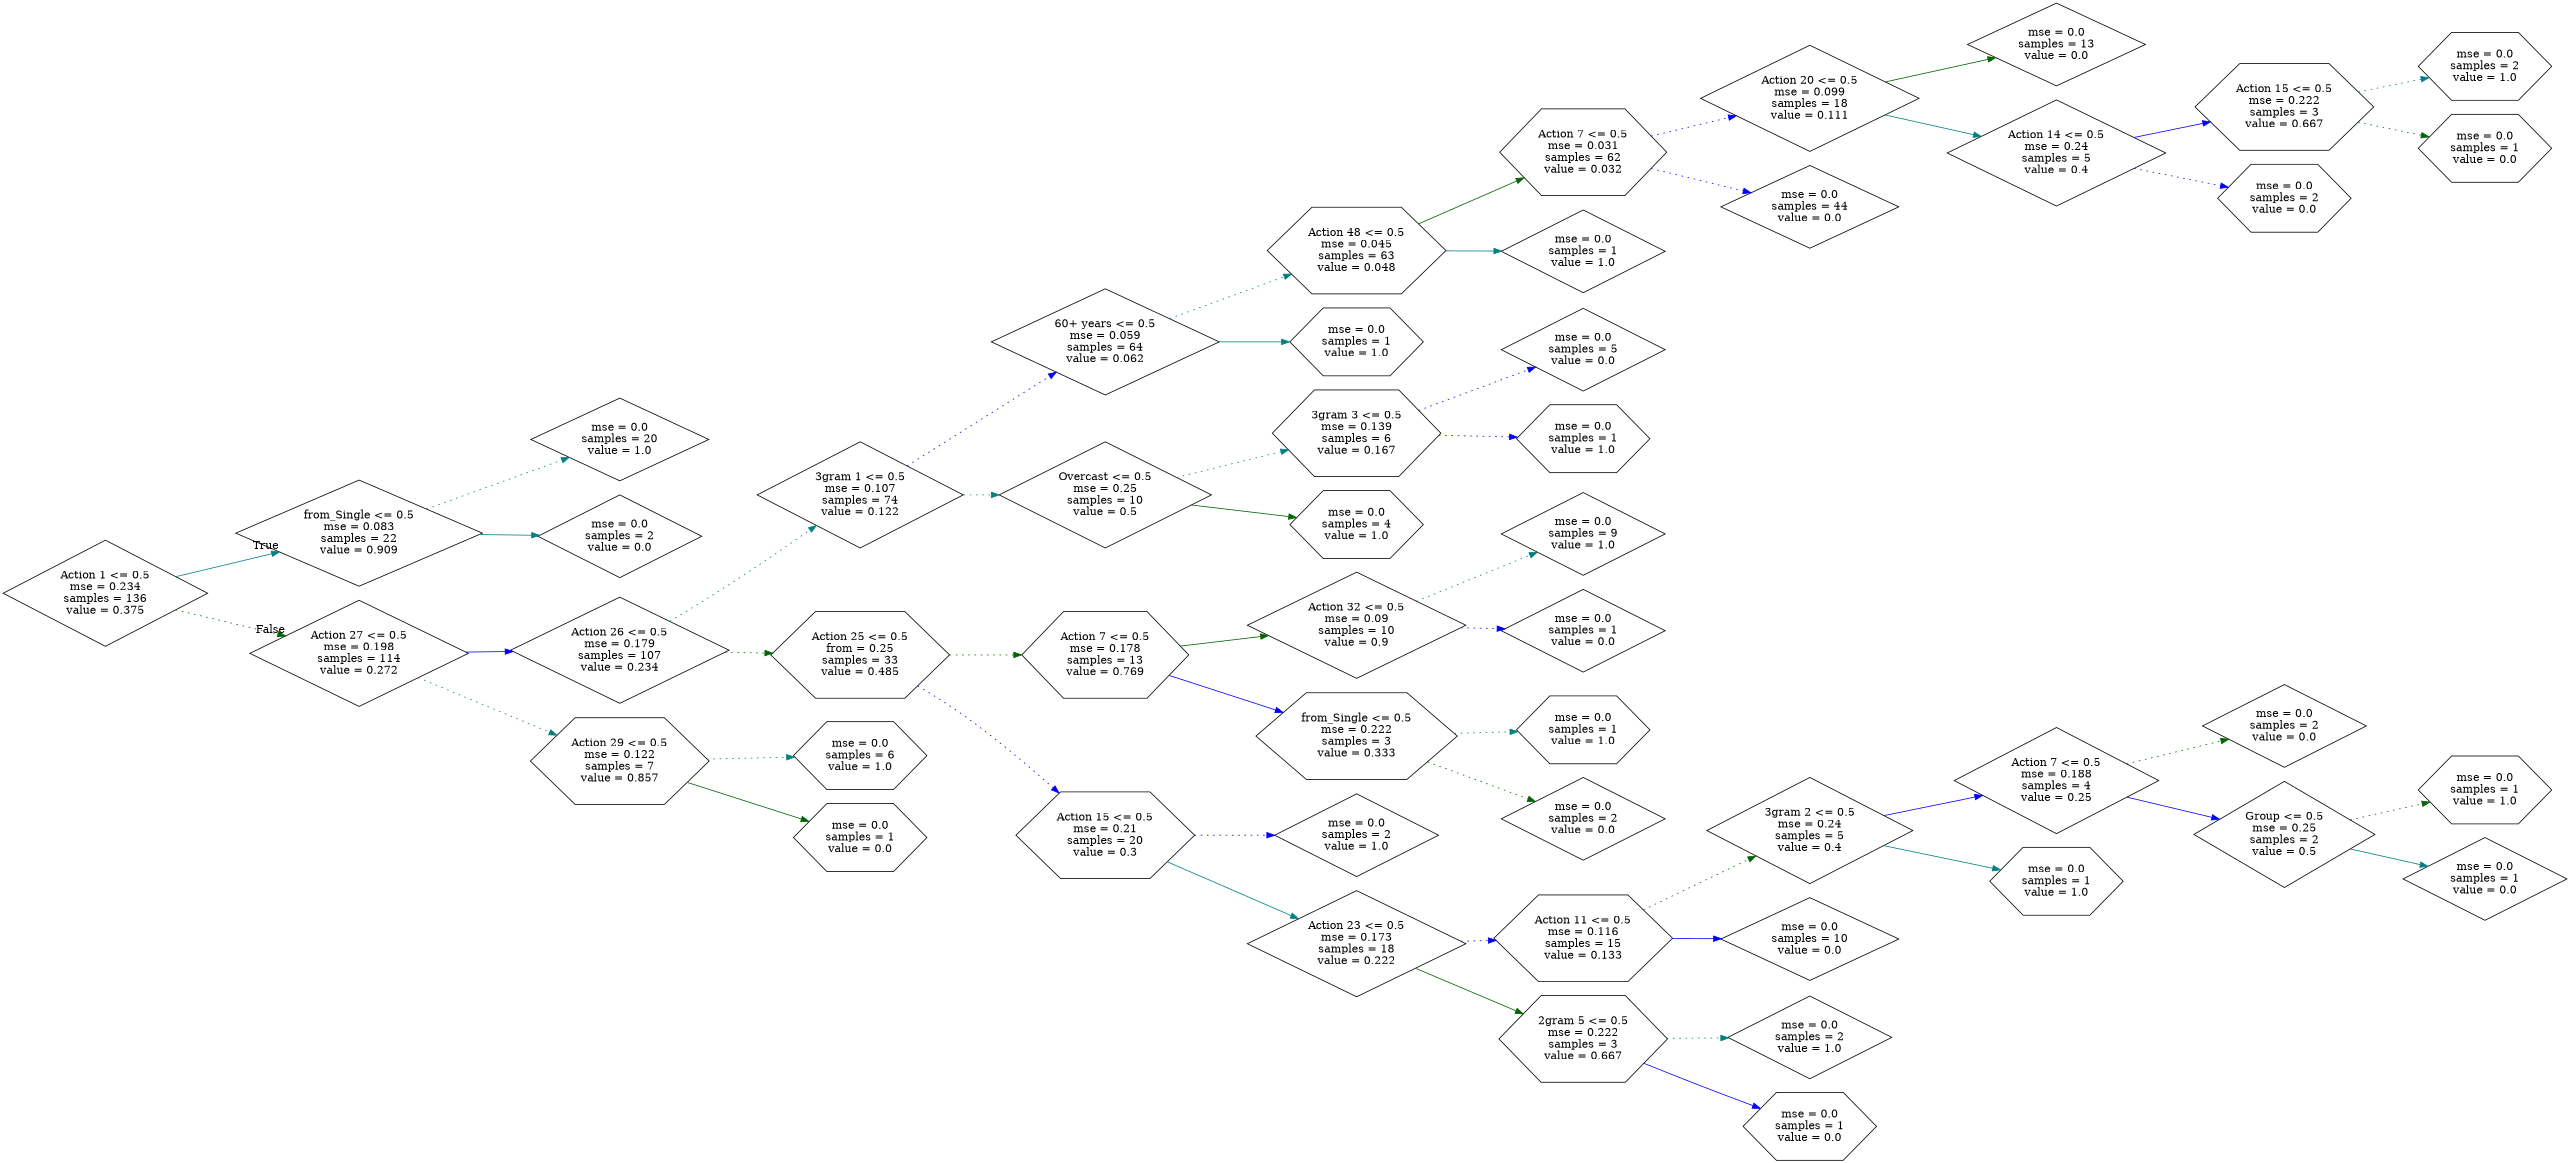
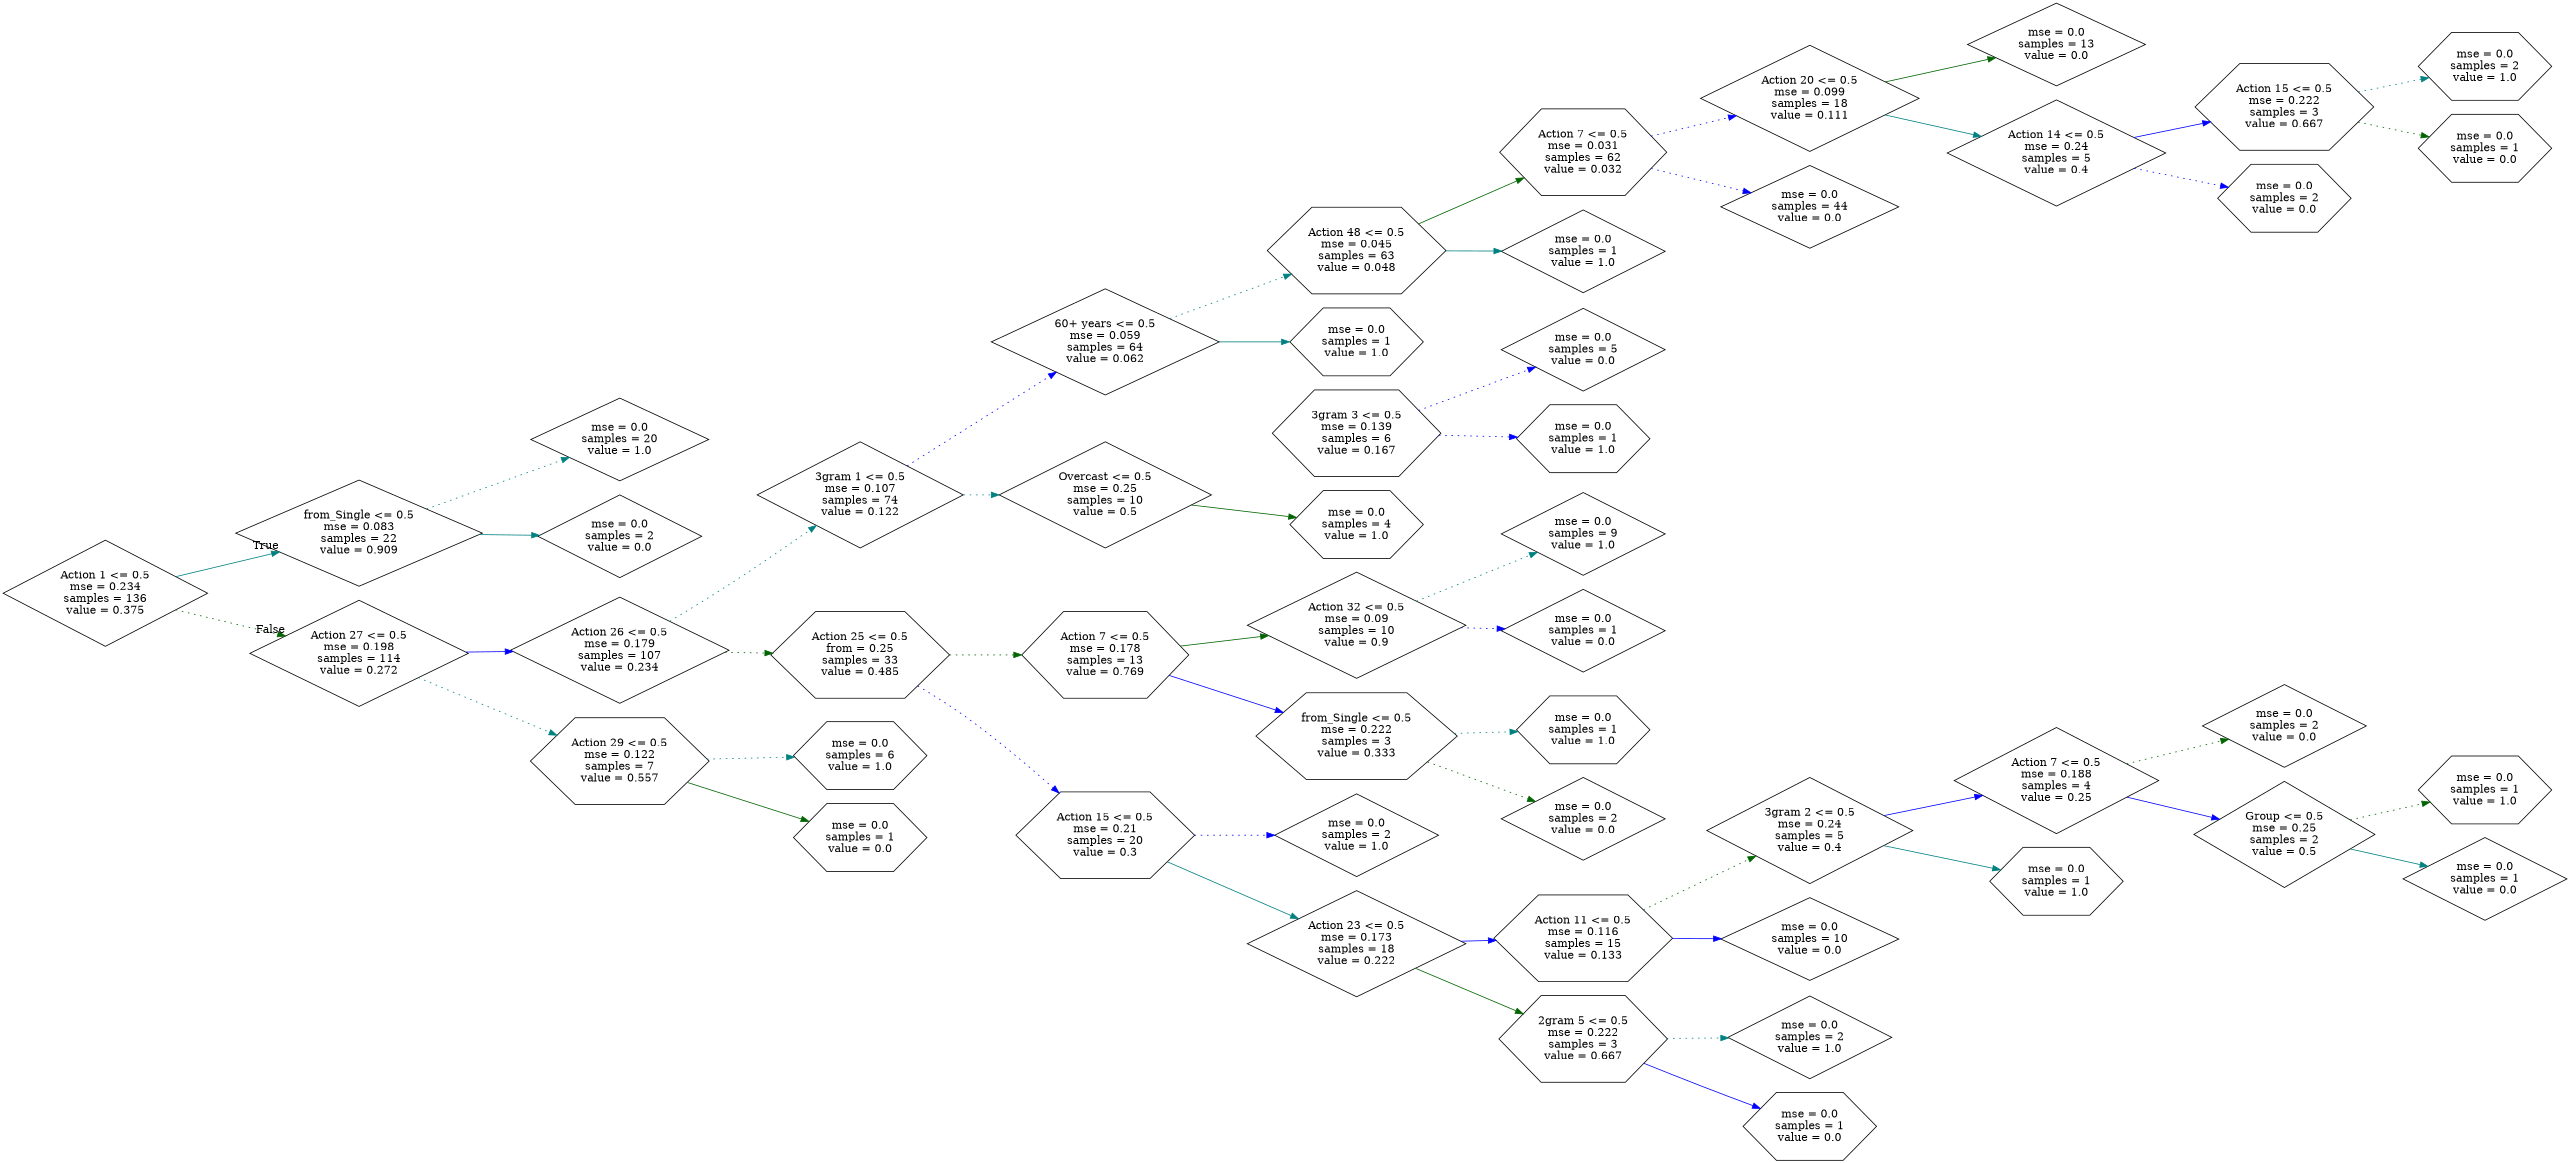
(1229, 465) -> none
(620, 761) -> (620, 761)
(1475, 941) -> (1475, 941)
